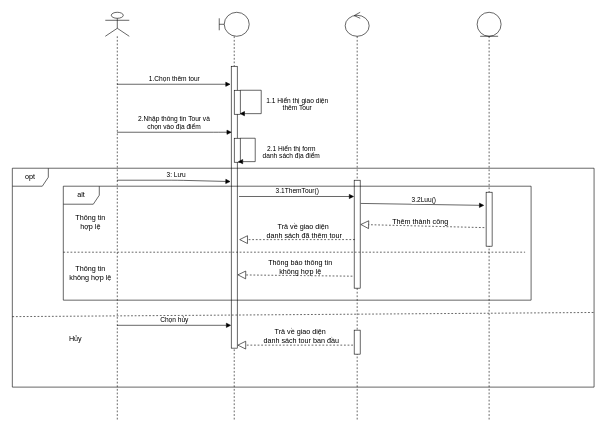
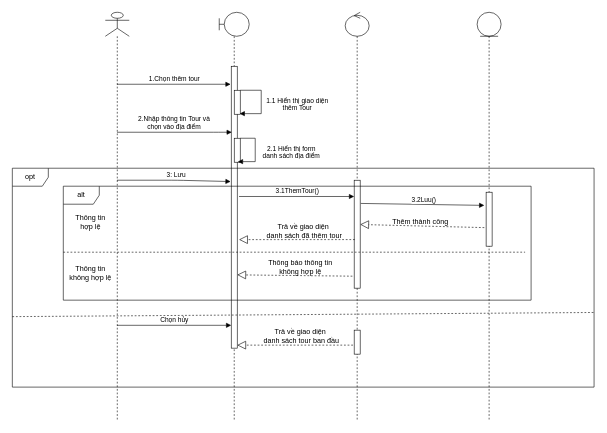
(75, 339) -> none
